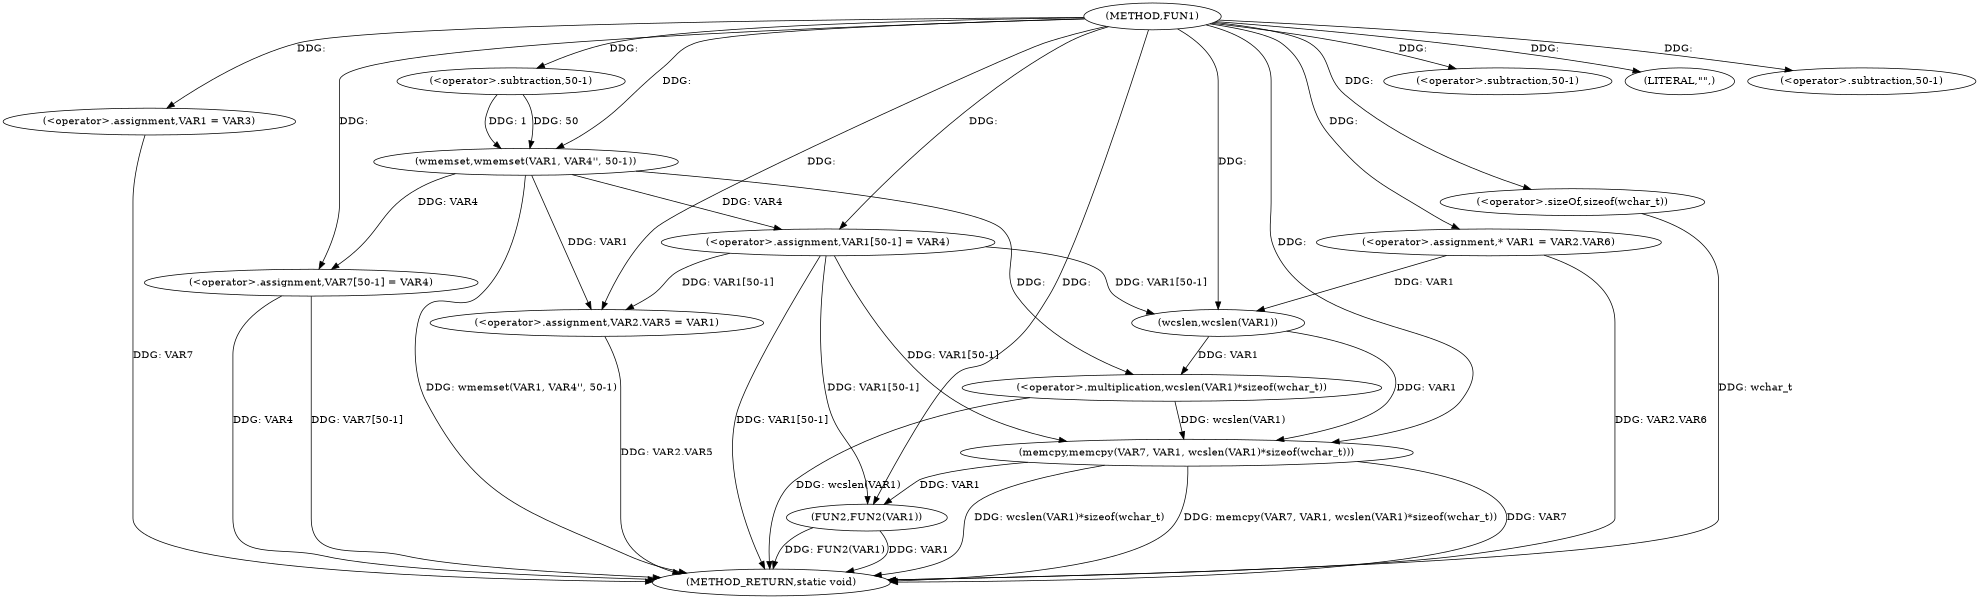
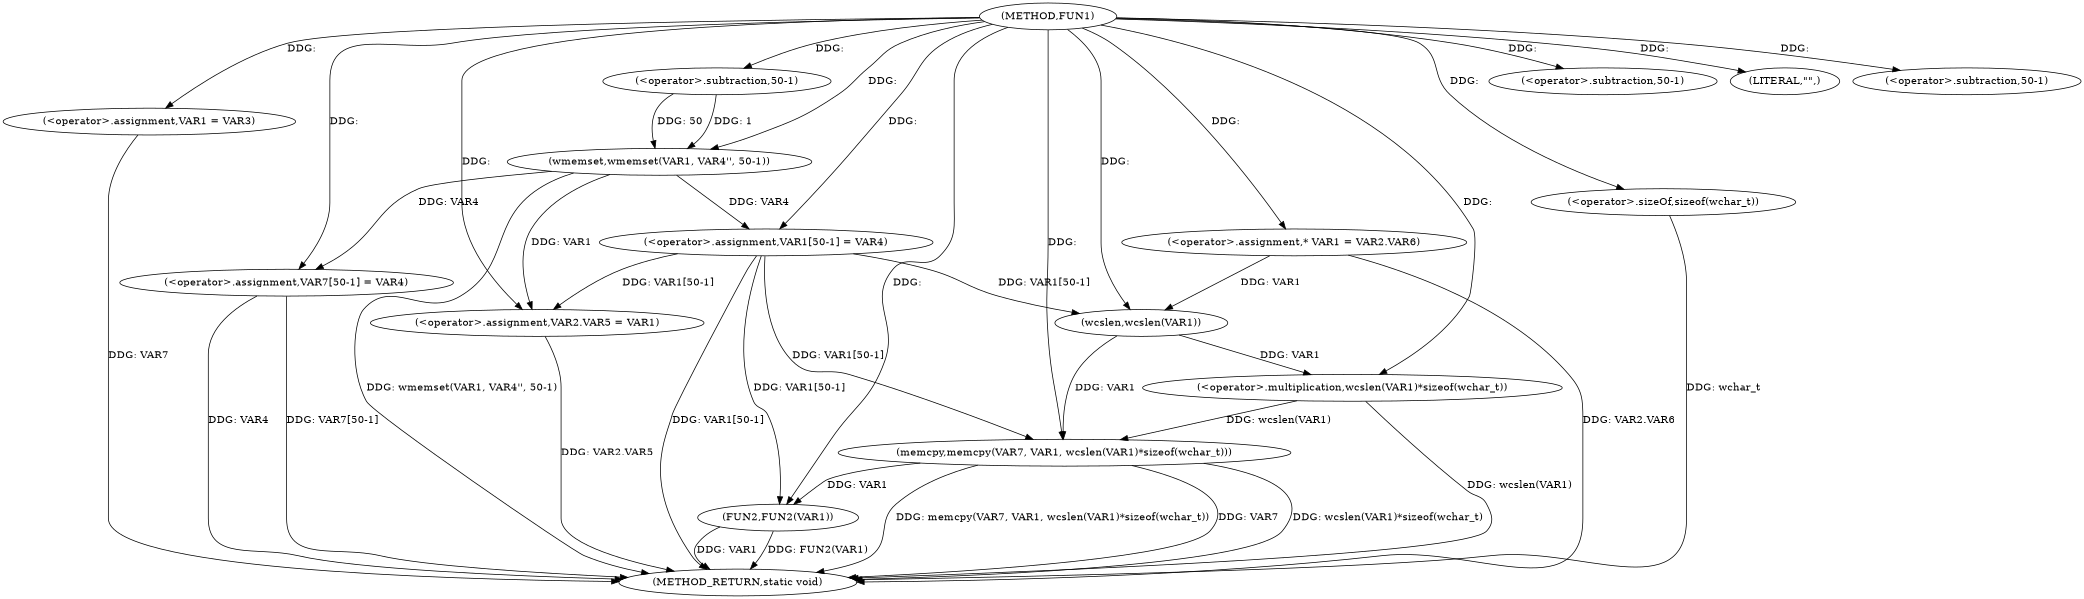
(923, 205) -> (1386, 137)
